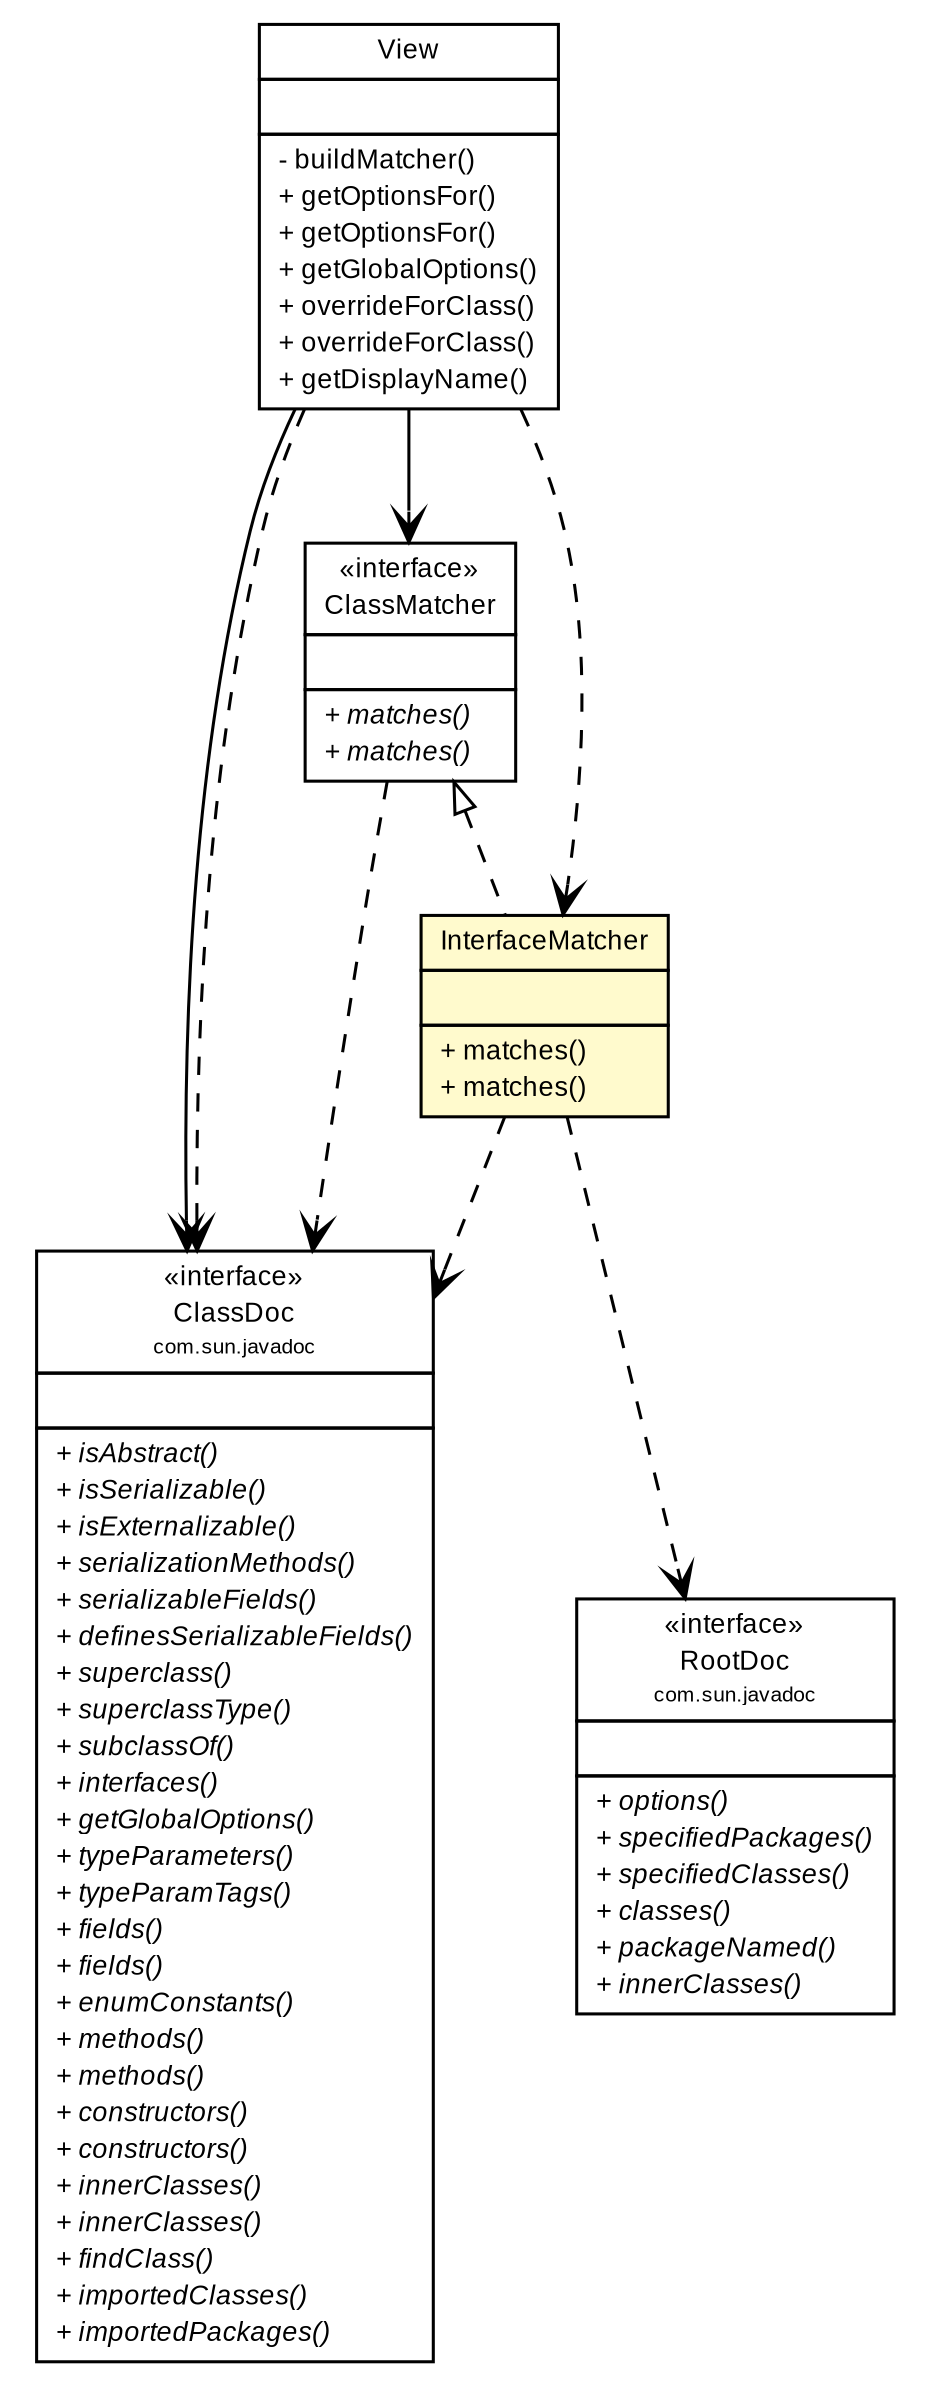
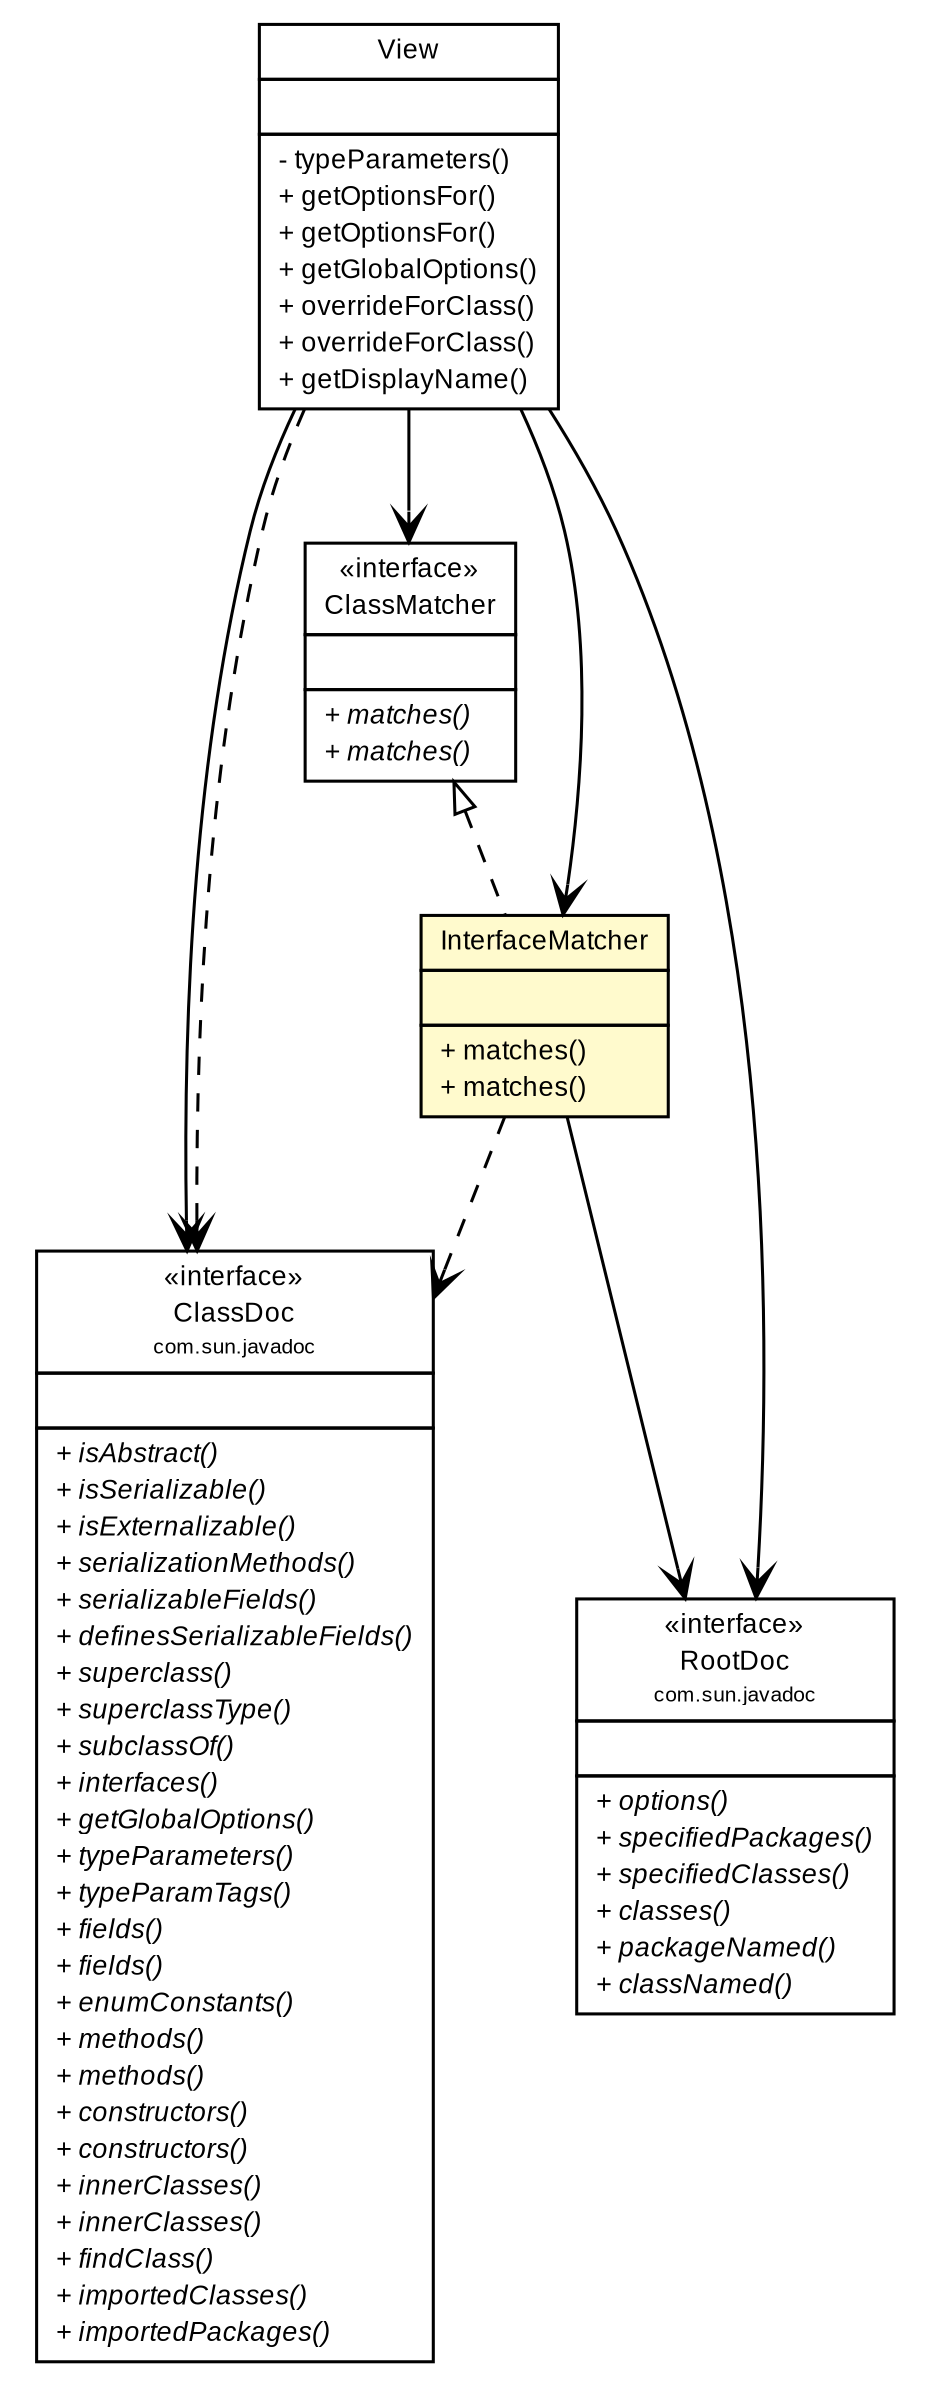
(378, 160) -> (395, 160)
(580, 643) -> (580, 643)
none -> (737, 971)
(351, 1000) -> none
(622, 1343) -> (622, 1343)
(700, 1985) -> (696, 1985)
